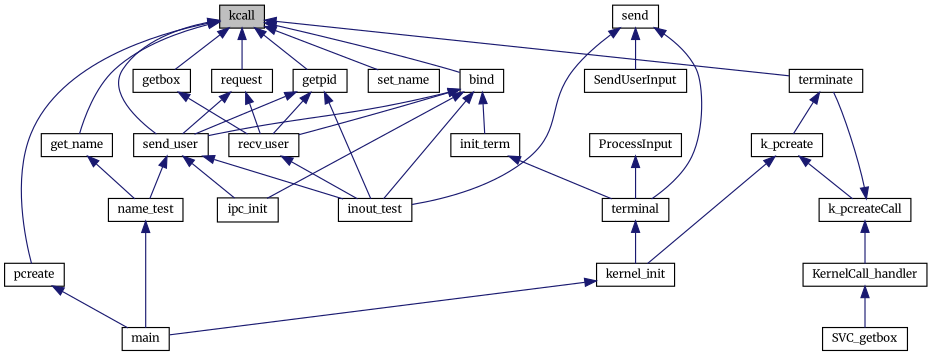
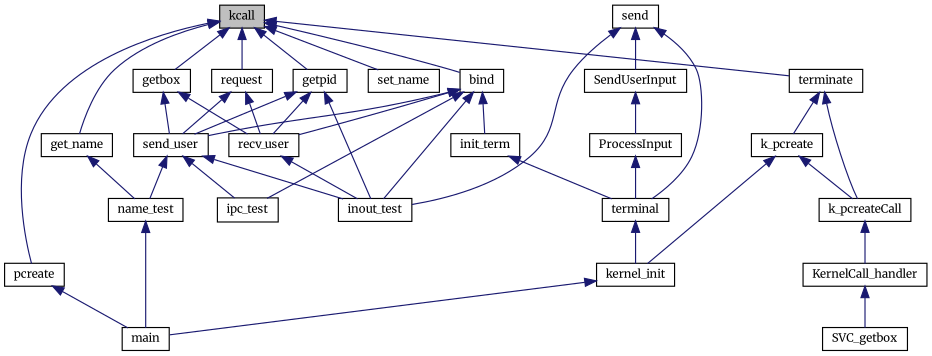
(120, 77) -> (167, 119)
none -> (636, 119)
(851, 139) -> (840, 152)
(248, 210) -> (248, 210)
